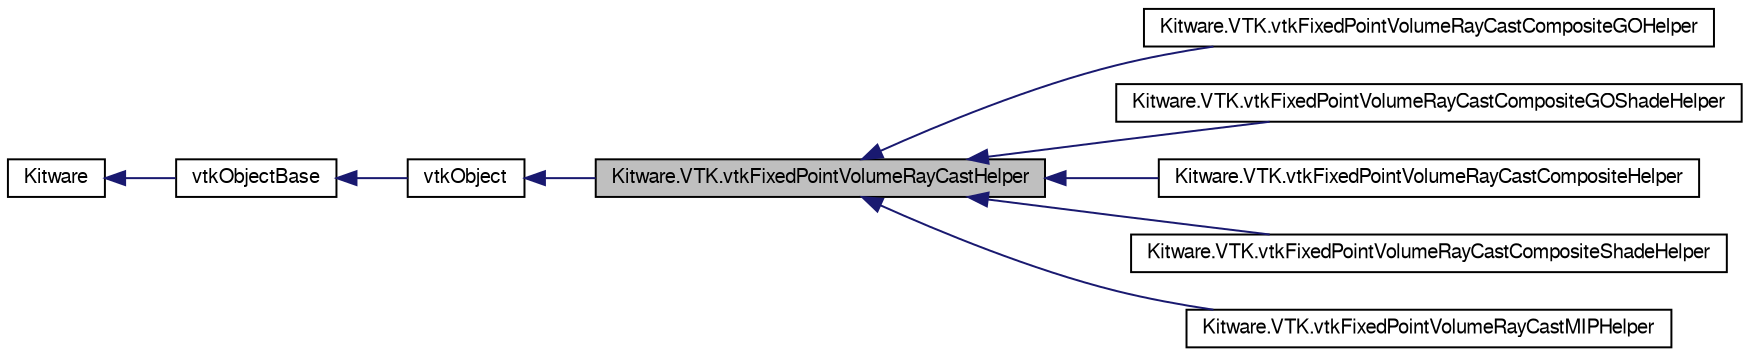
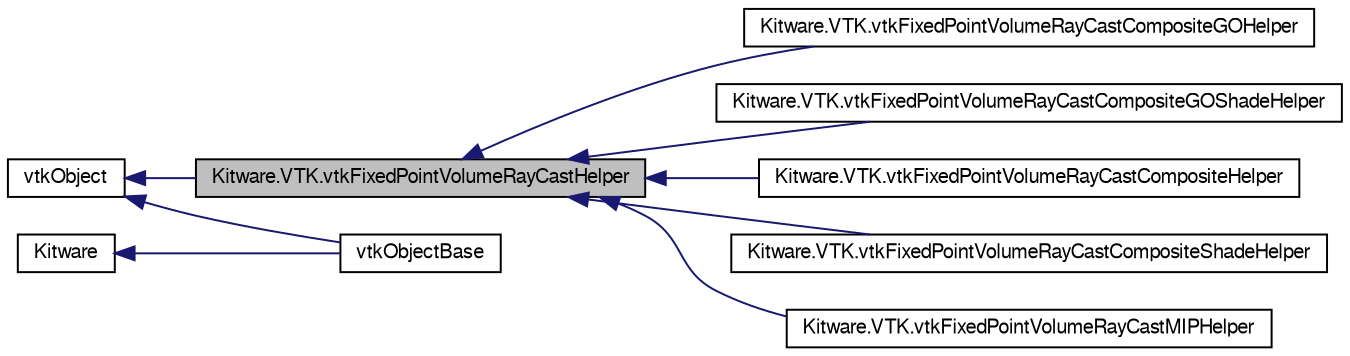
(382, 178) -> (242, 225)
